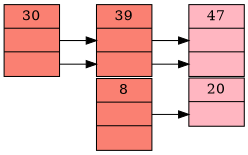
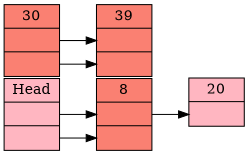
(217, 41) -> none
none -> (32, 114)
